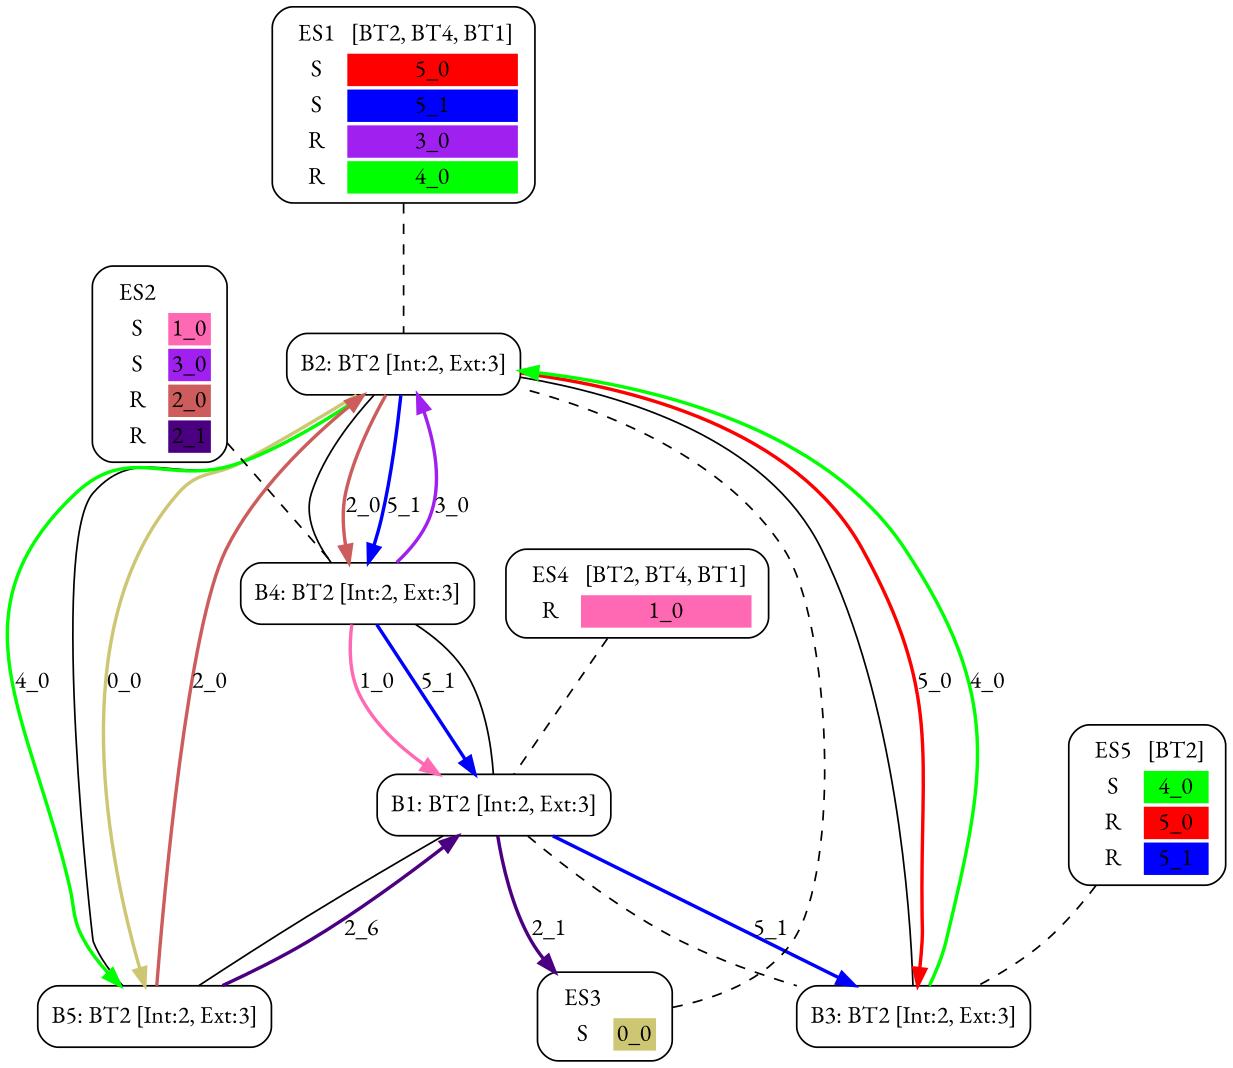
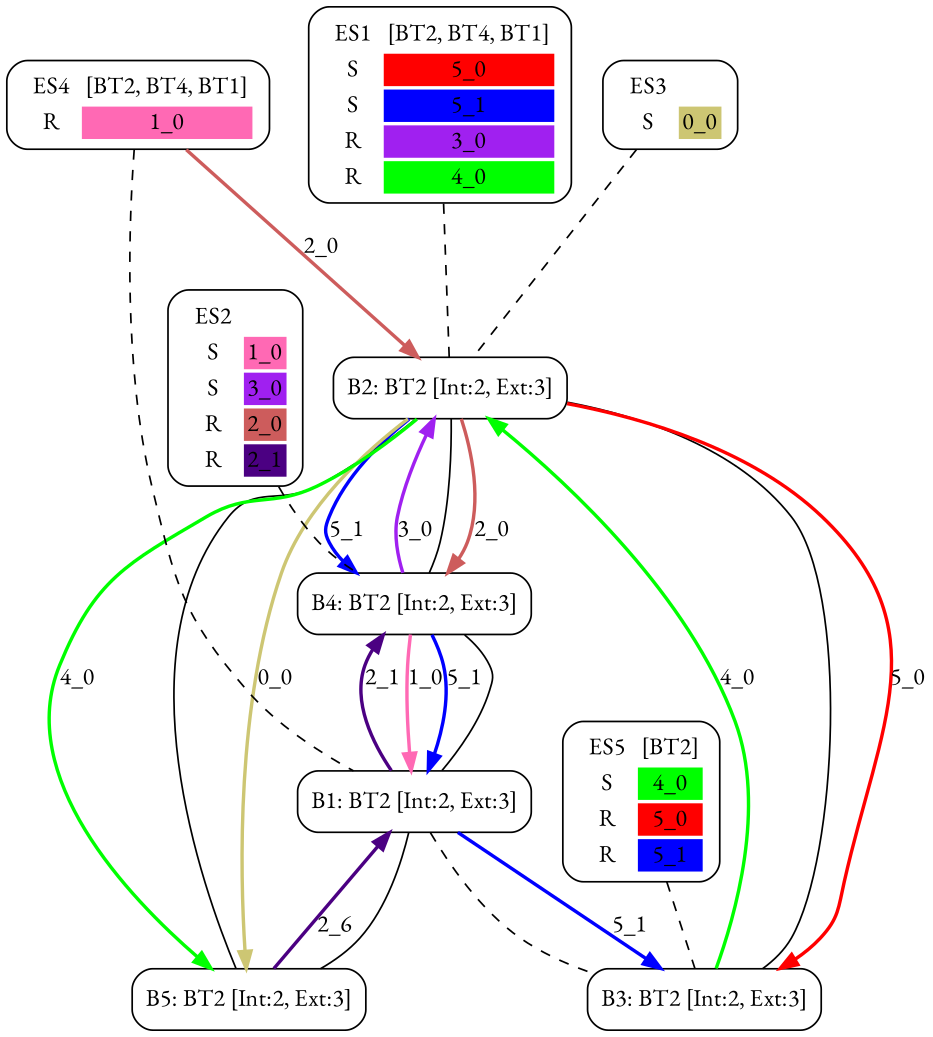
(194, 671) -> (295, 248)
(513, 900) -> (364, 712)
